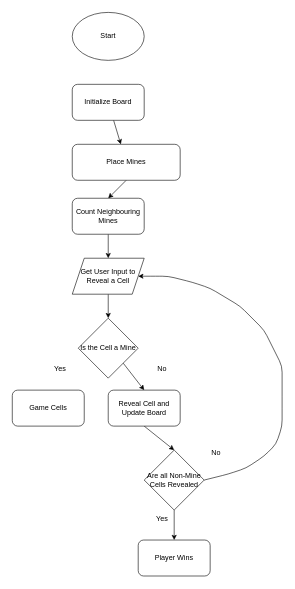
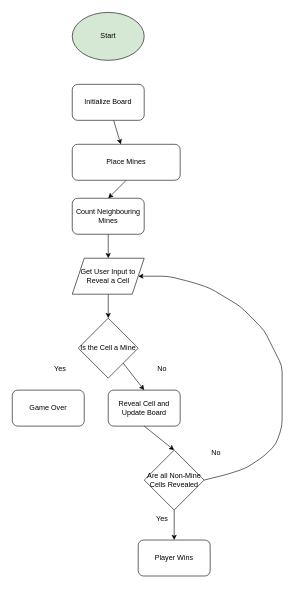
(108, 36) -> (108, 36)
(48, 408) -> (48, 408)
